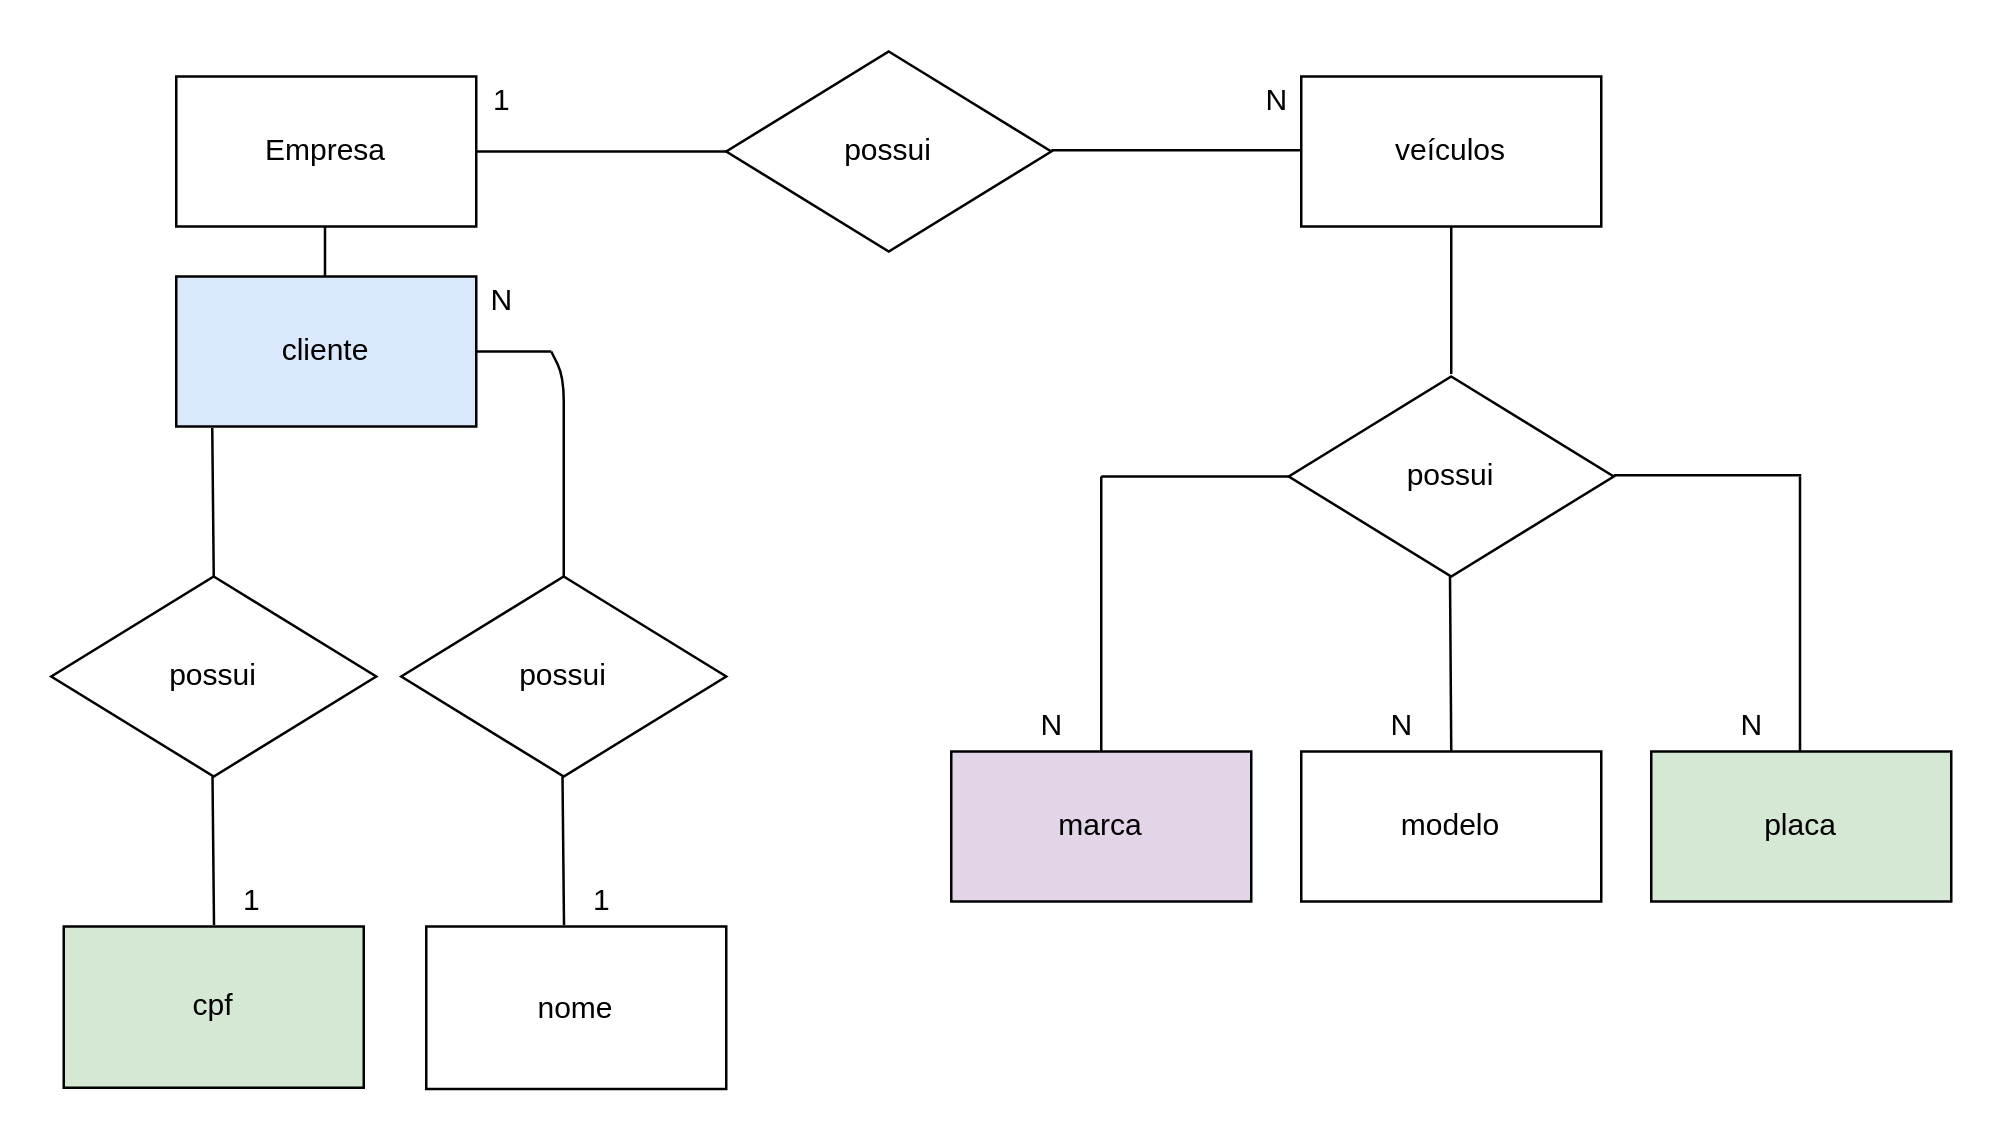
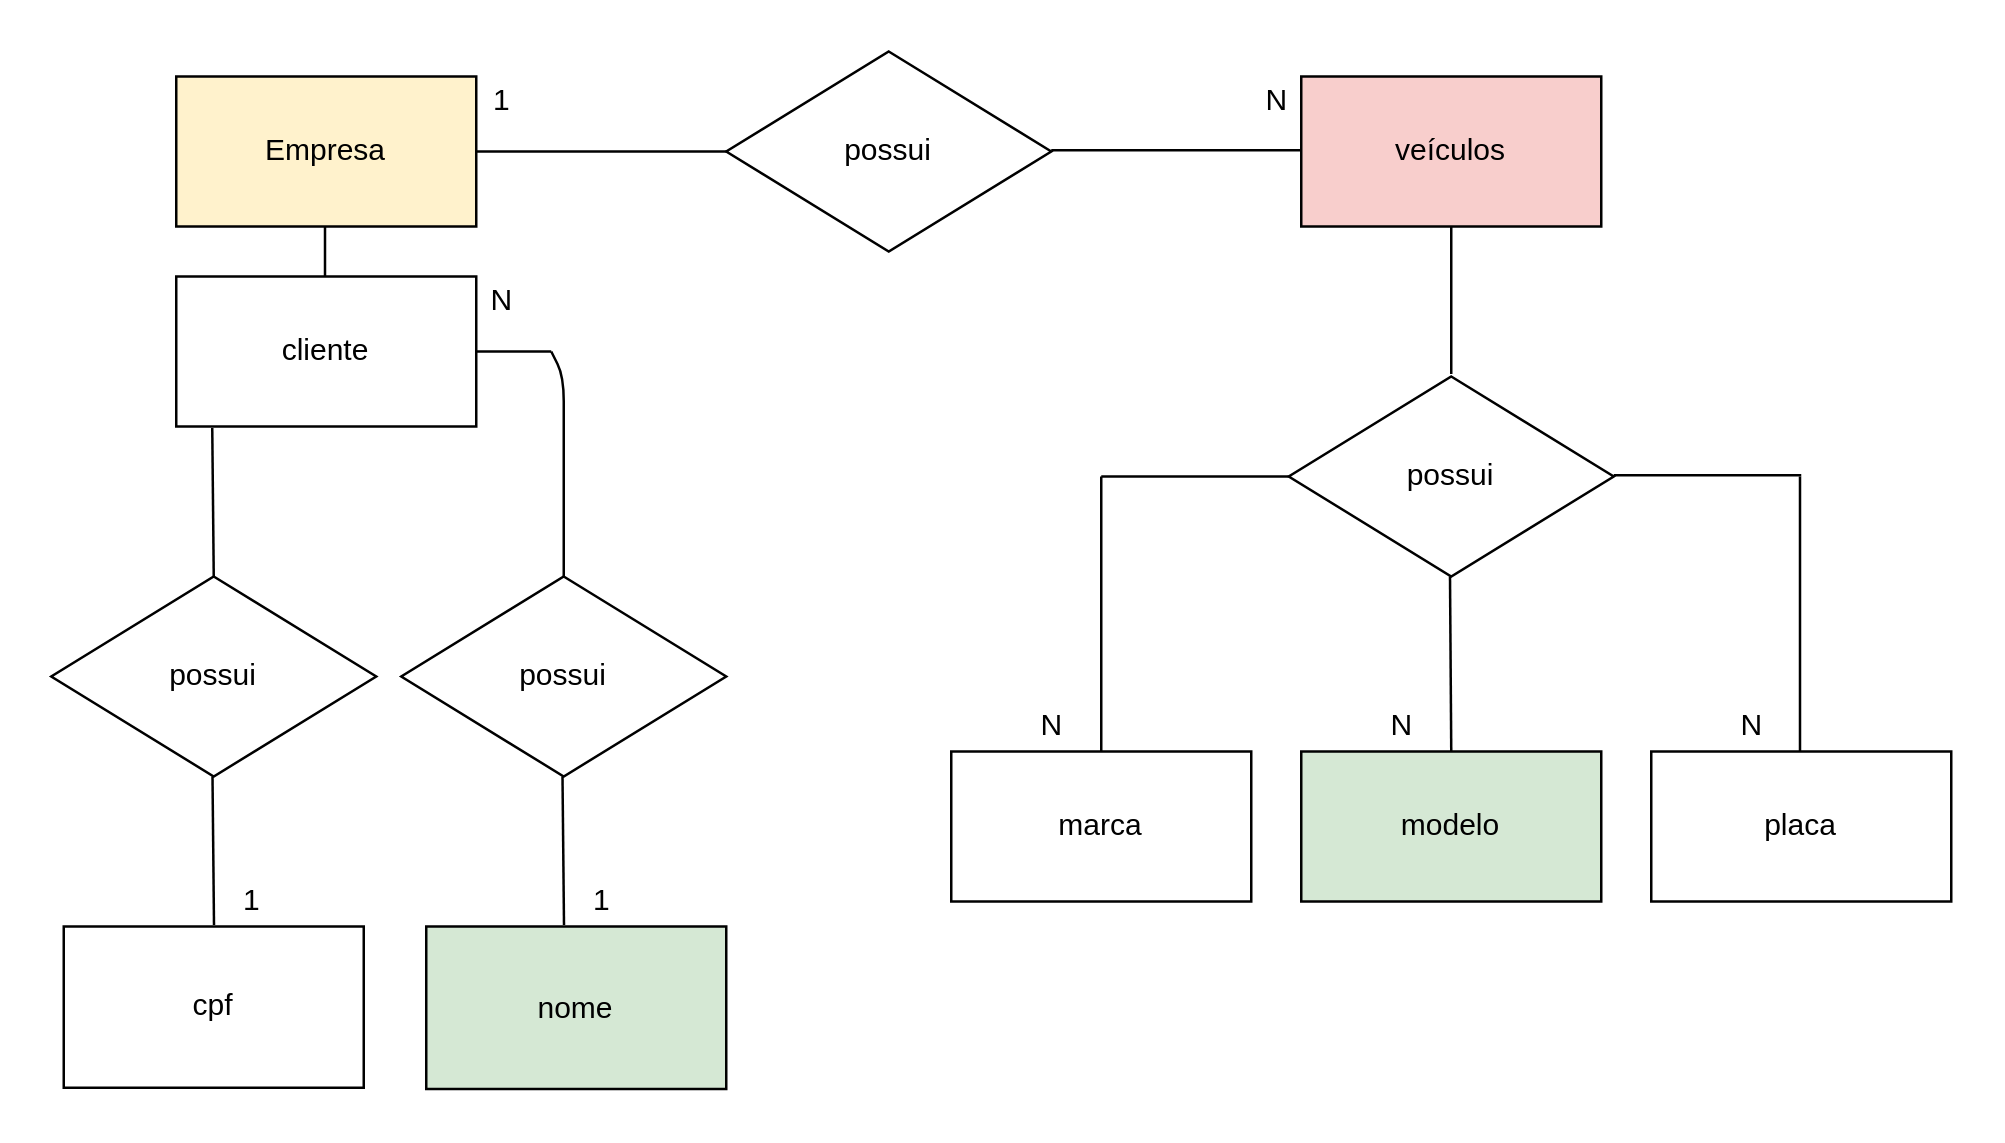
(326, 151) -> (326, 151)
(1451, 151) -> (1451, 151)
(326, 351) -> (326, 351)
(1101, 826) -> (1101, 826)
(1451, 826) -> (1451, 826)
(1801, 826) -> (1801, 826)
(214, 1007) -> (214, 1007)
(576, 1008) -> (576, 1008)
